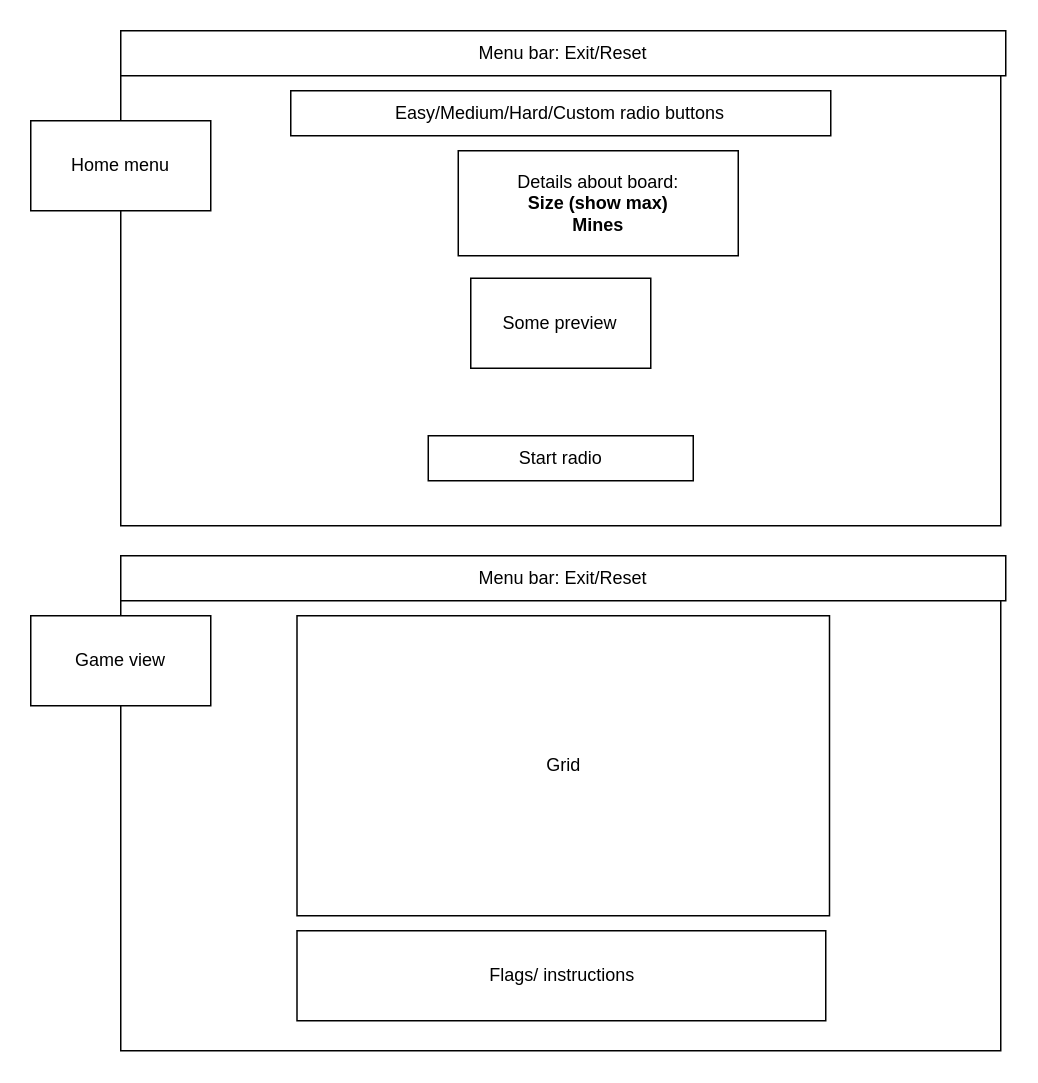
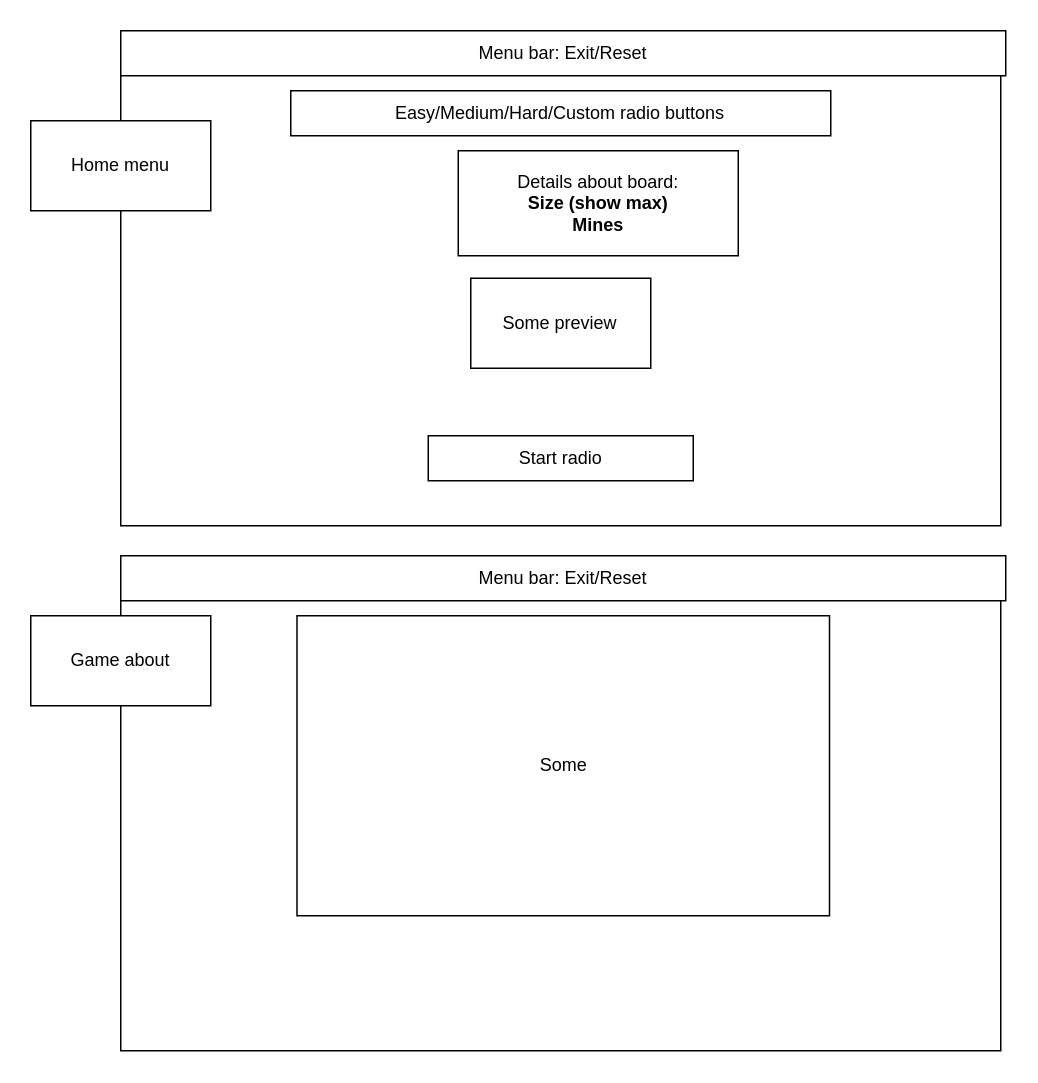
(121, 661) -> (121, 661)
(564, 766) -> (564, 766)
(561, 976) -> none
